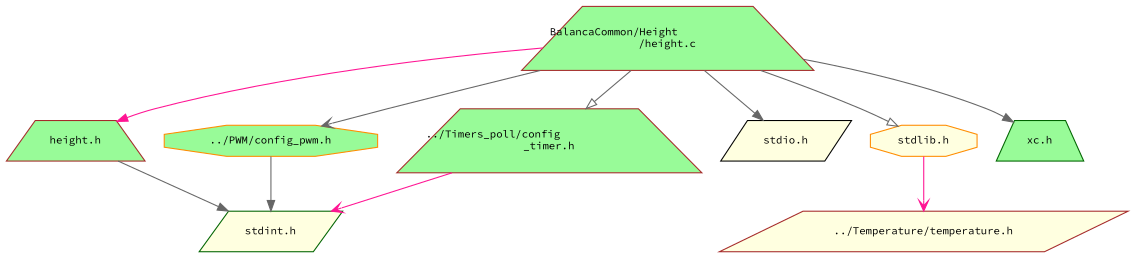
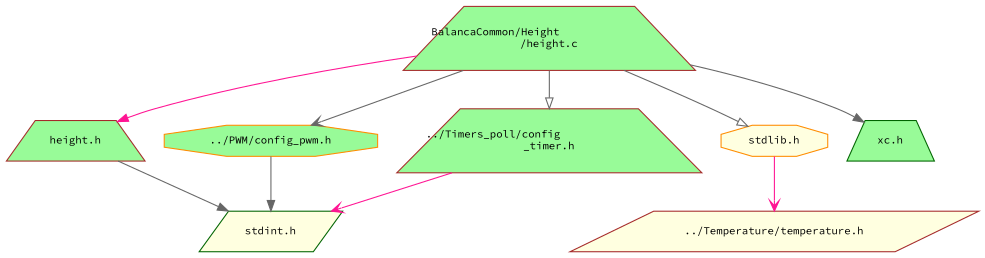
(786, 141) -> none
